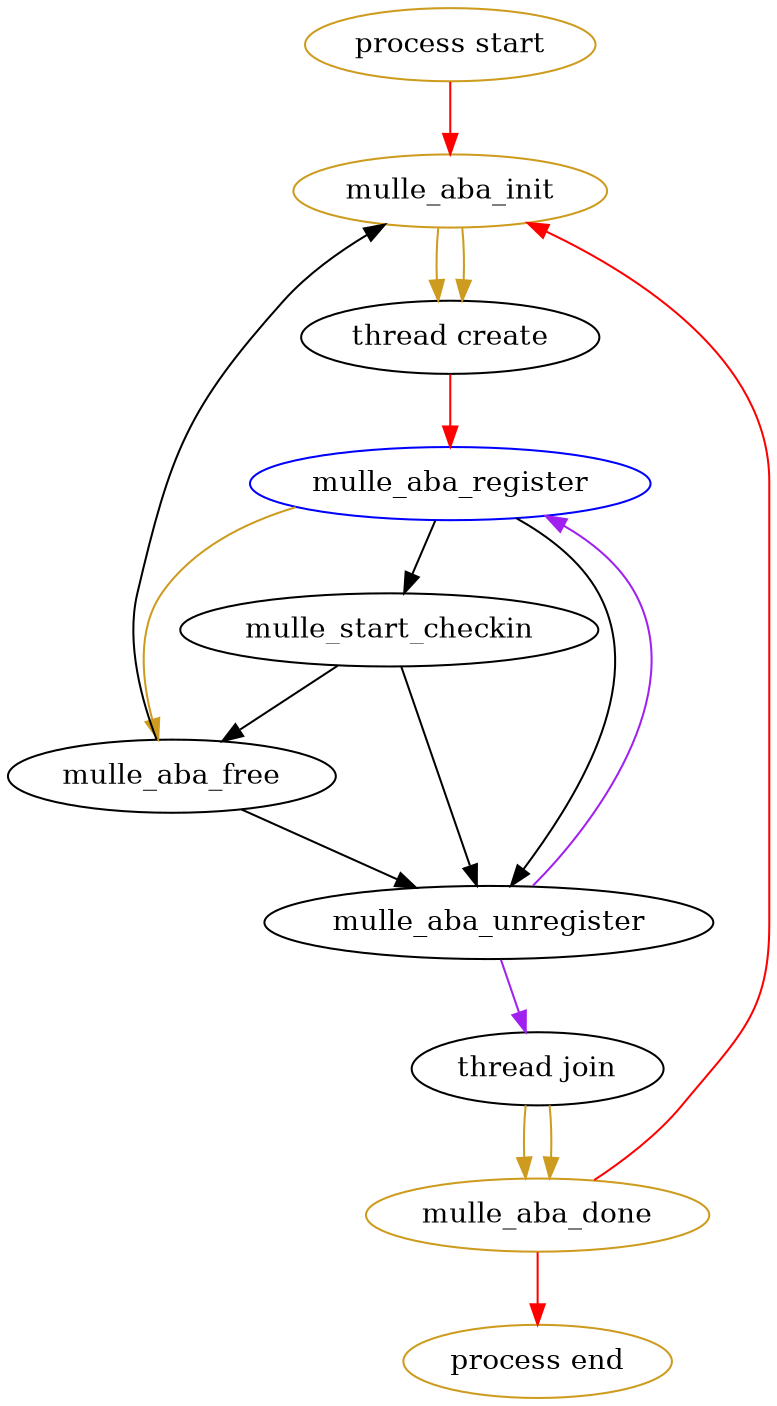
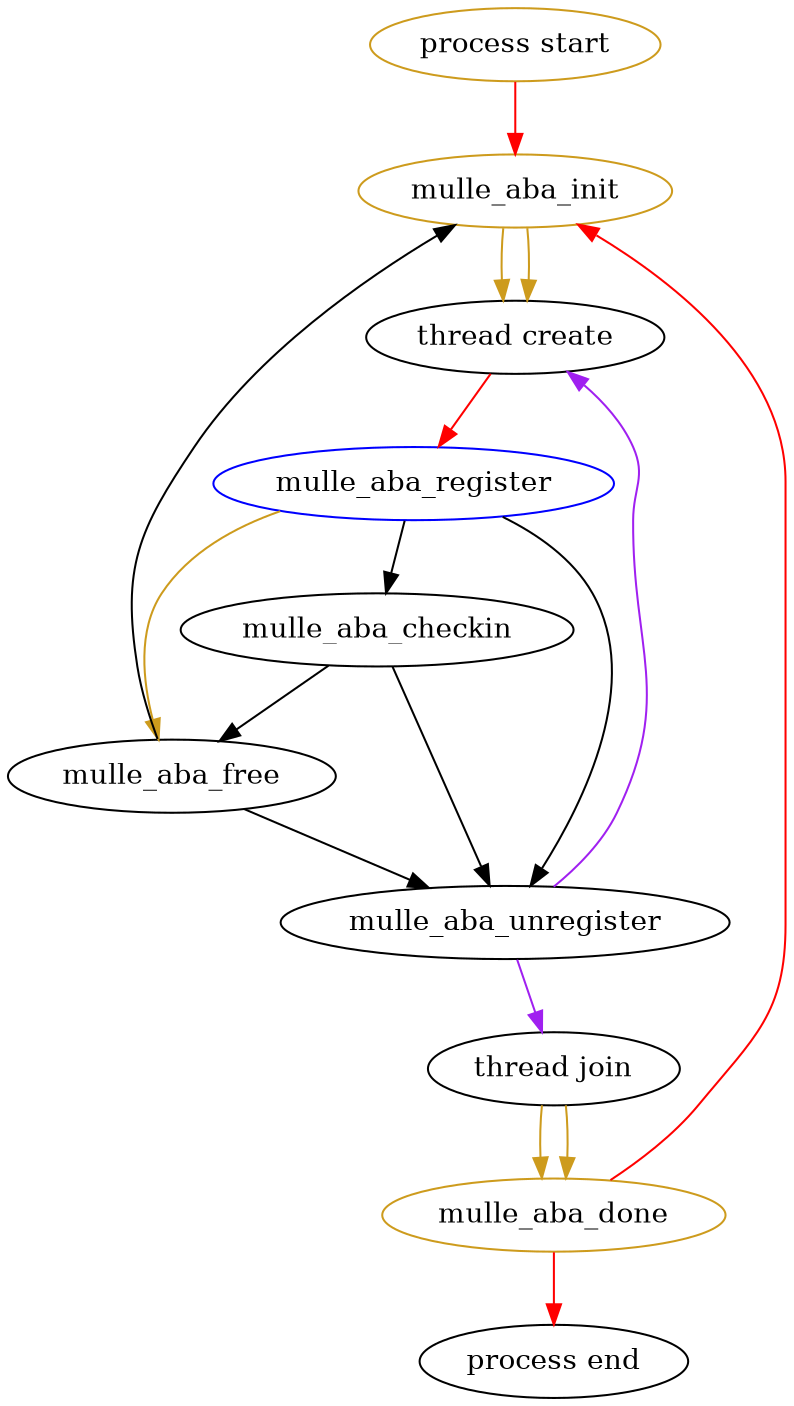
(389, 630) -> (377, 630)
(645, 705) -> (643, 641)
(538, 1361) -> (554, 1361)
